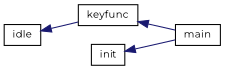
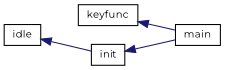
(65, 25) -> (71, 46)
